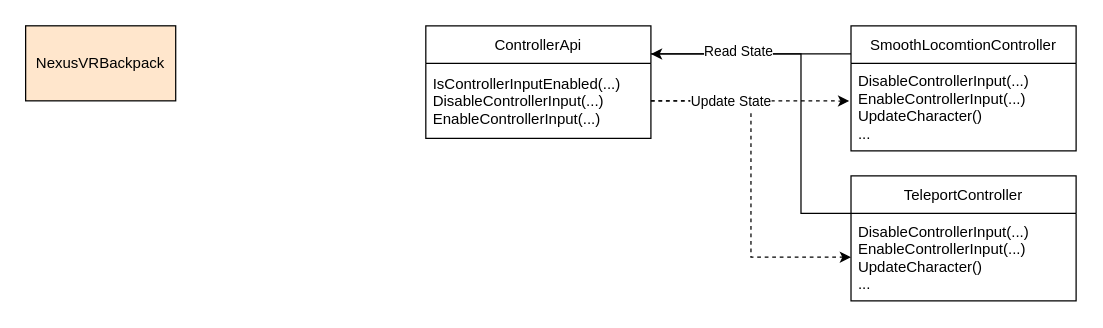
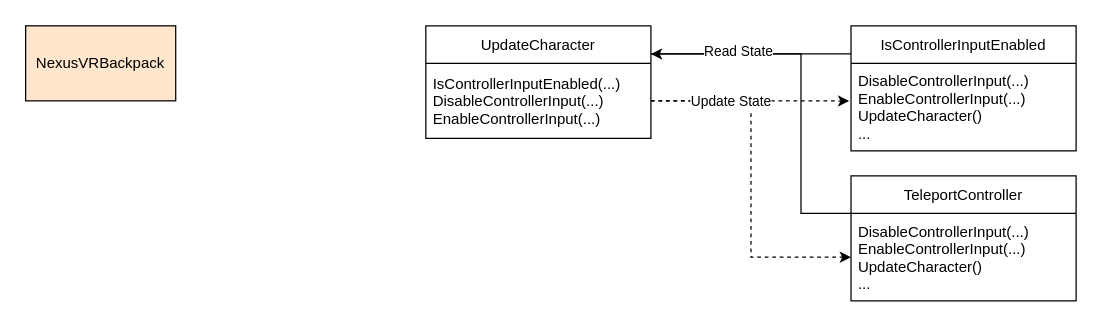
(538, 45) -> (538, 45)
(963, 45) -> (963, 45)
